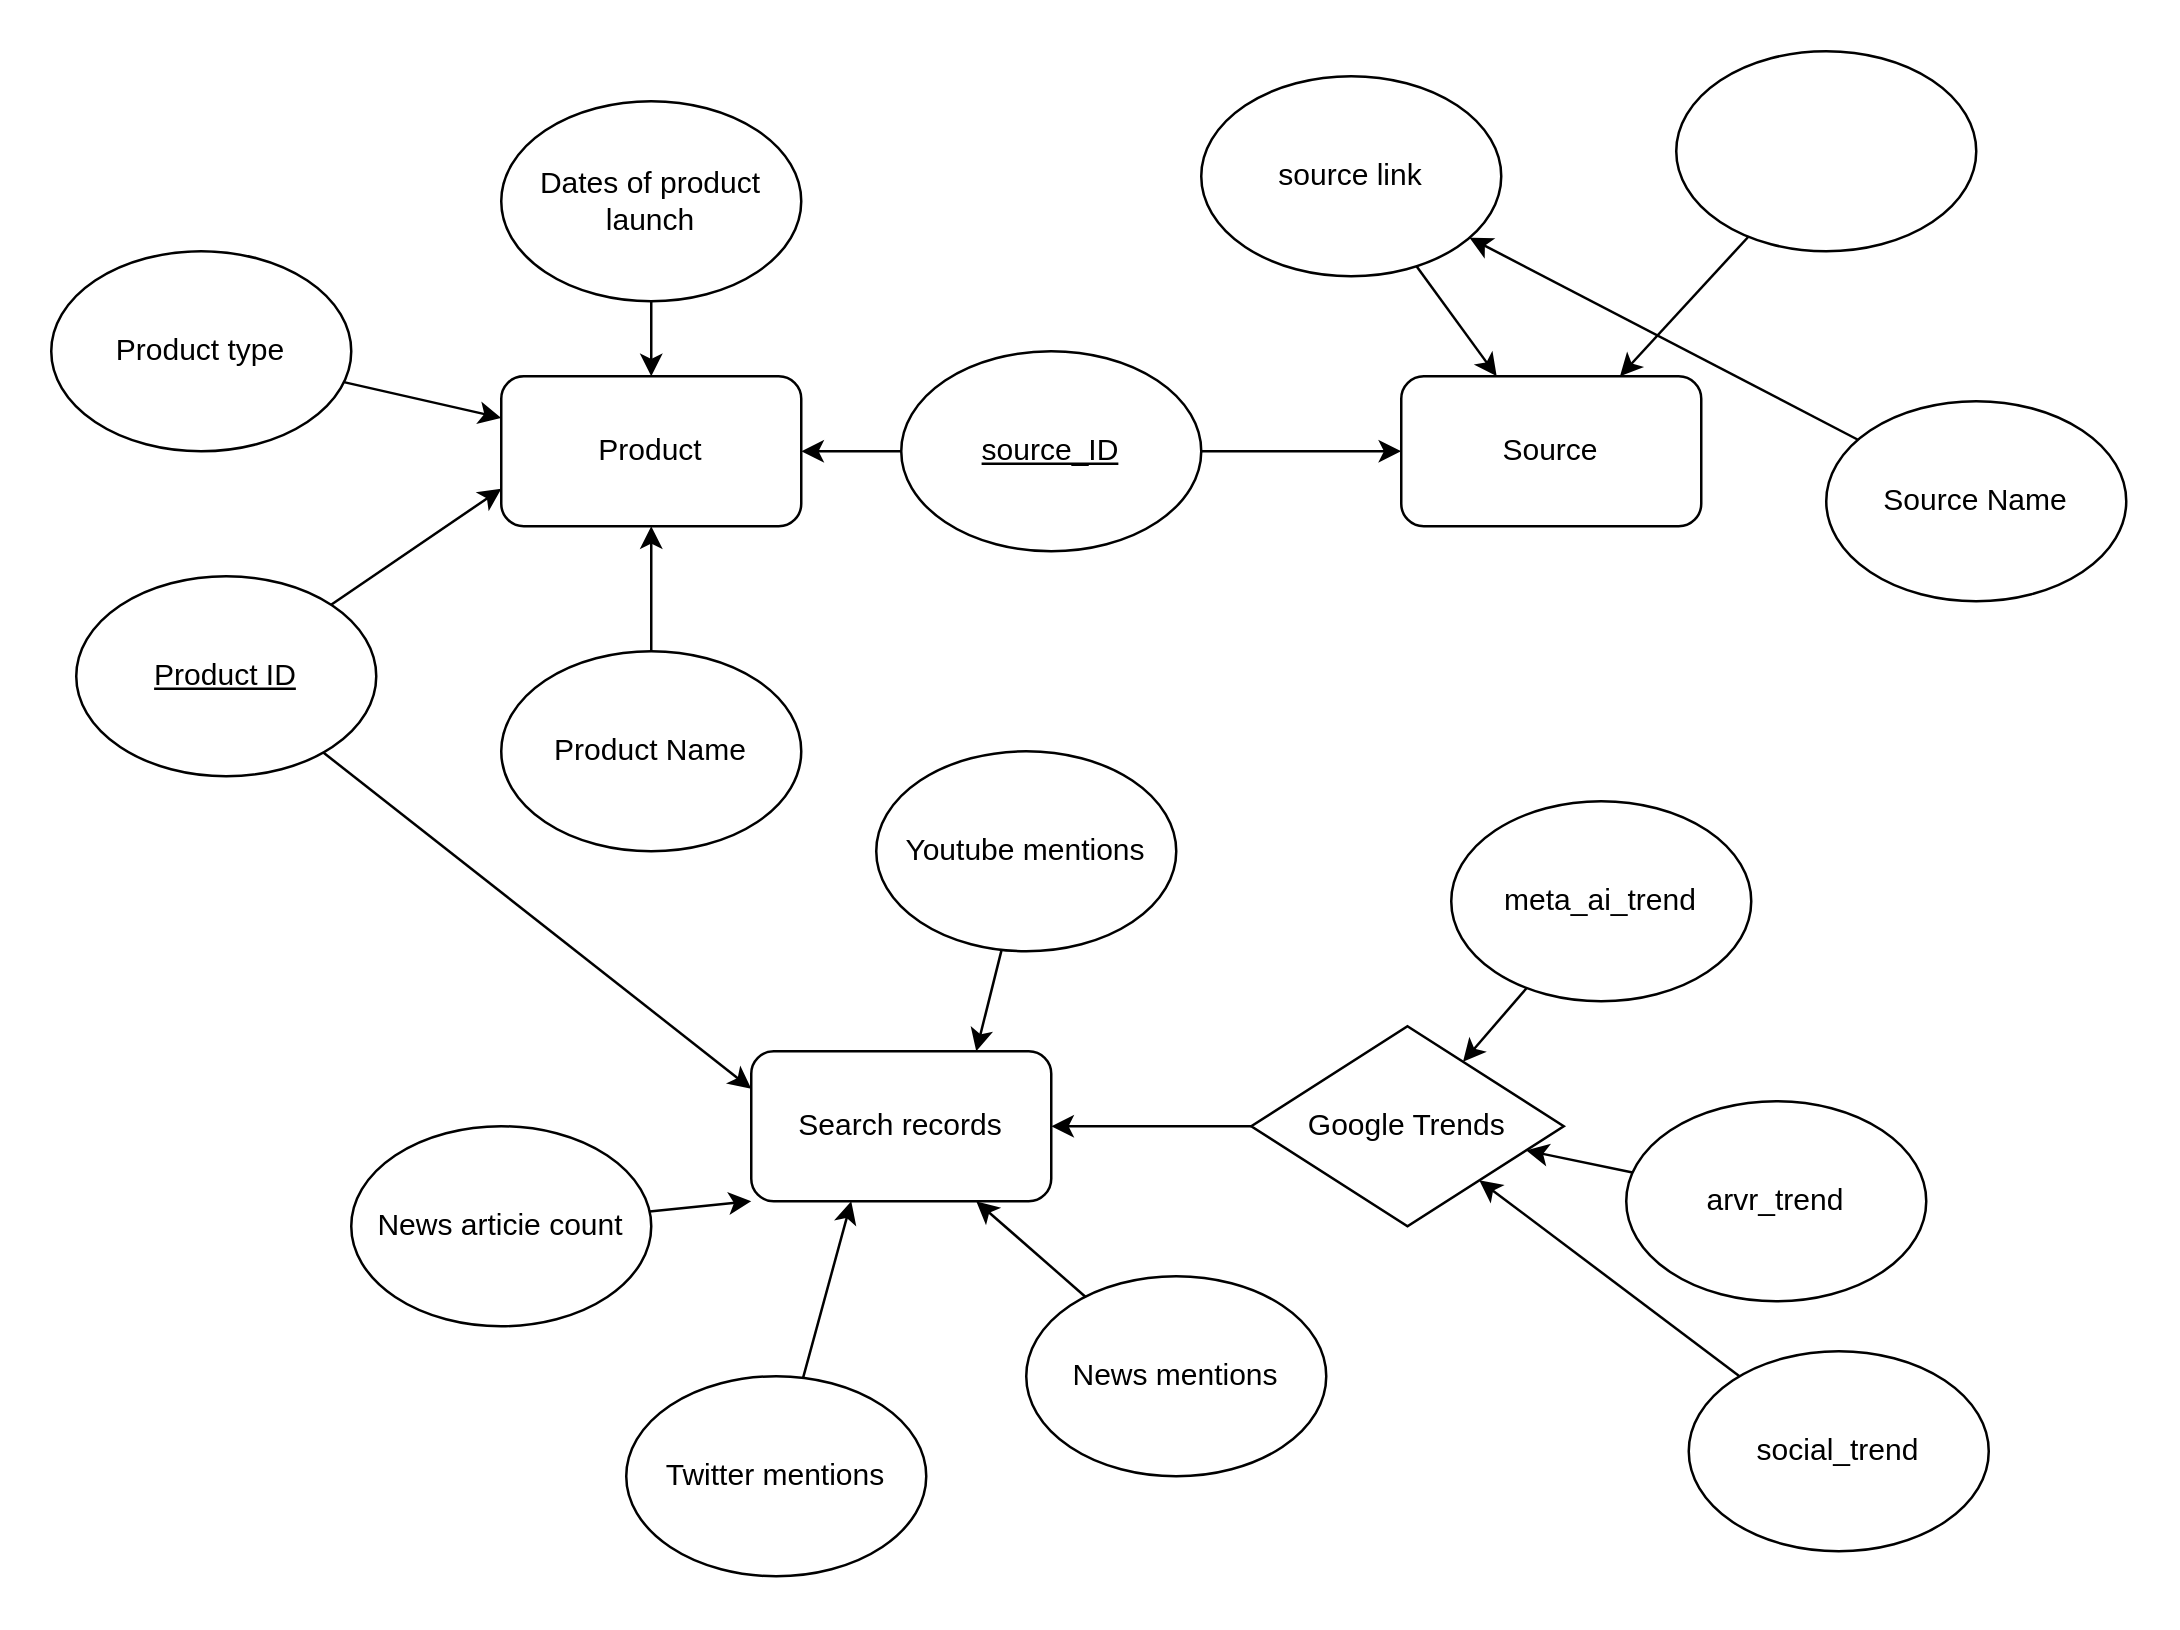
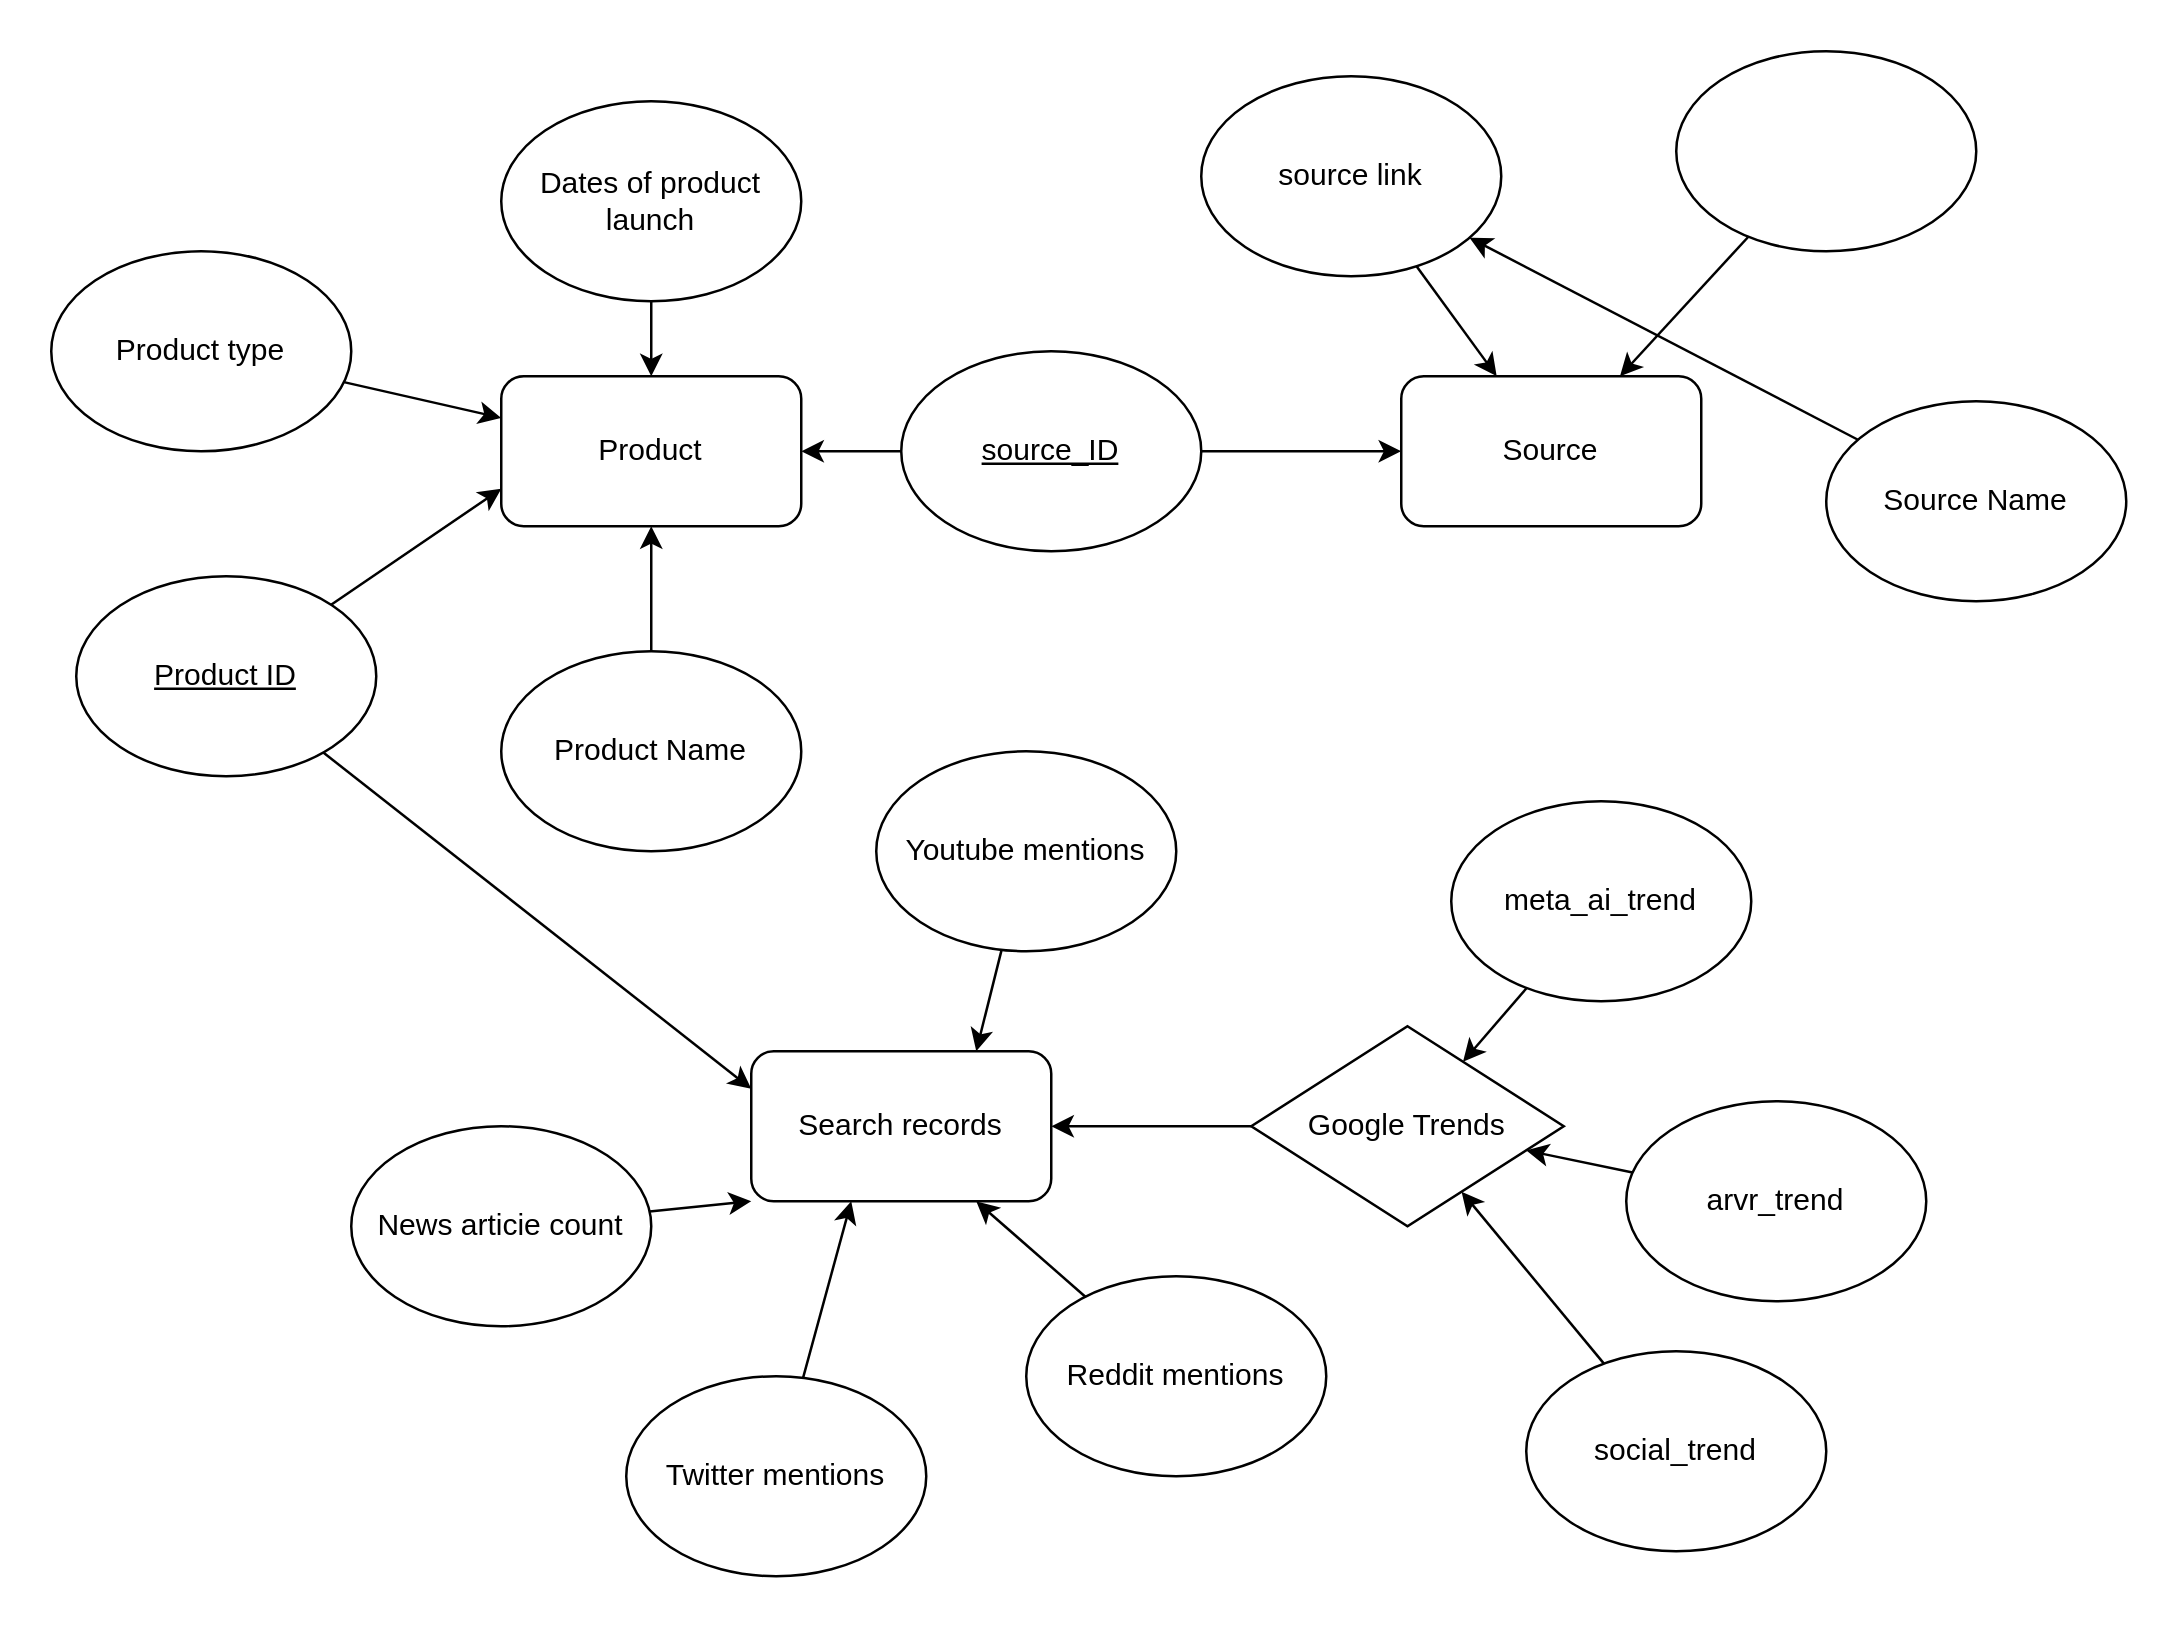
(1176, 1376) -> (1176, 1376)
(1839, 1451) -> (1676, 1451)
